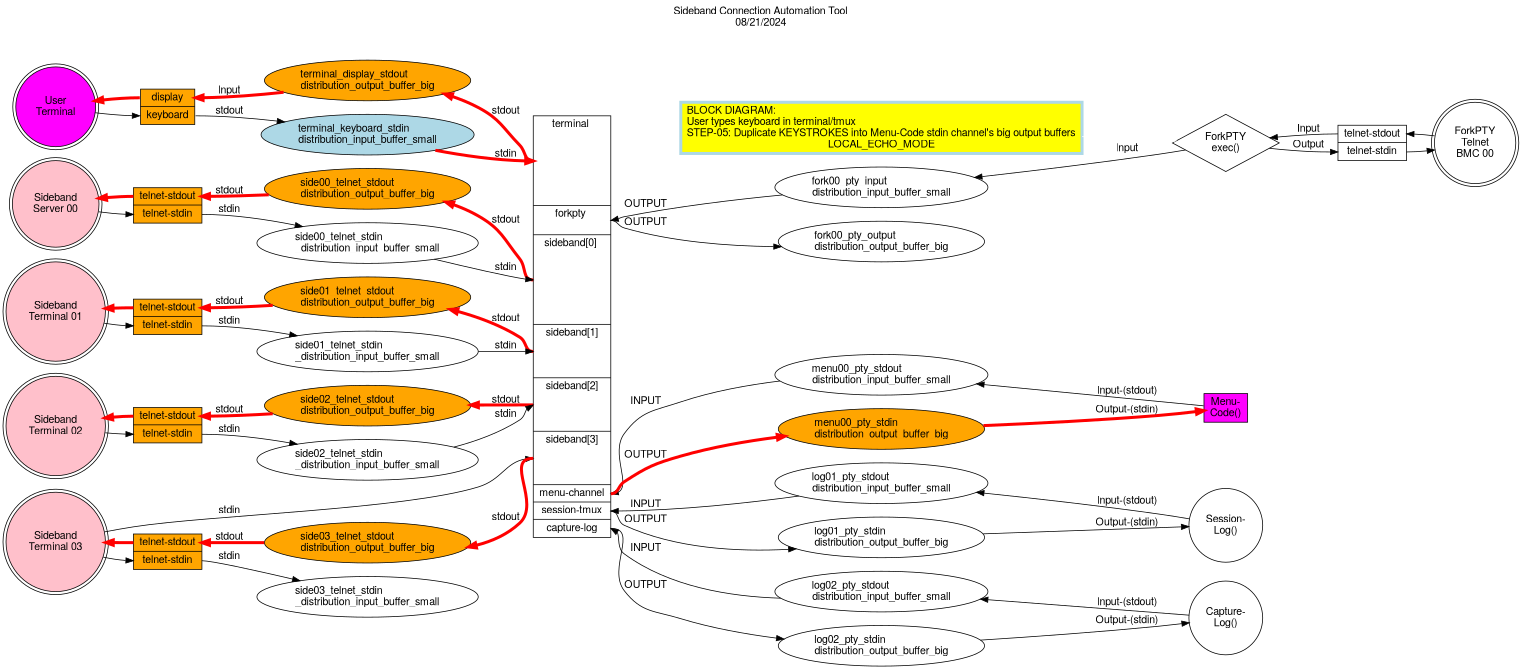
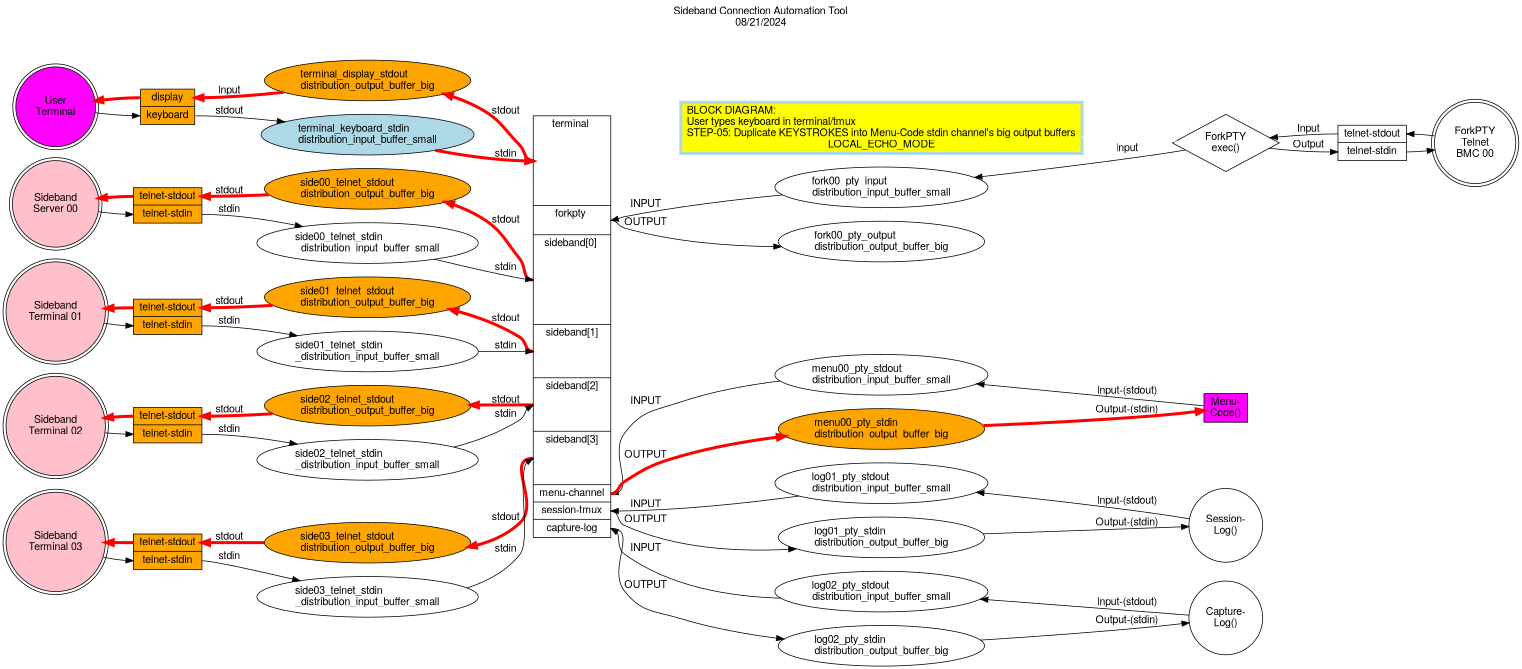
(646, 204) -> (646, 204)
(320, 510) -> (524, 540)
